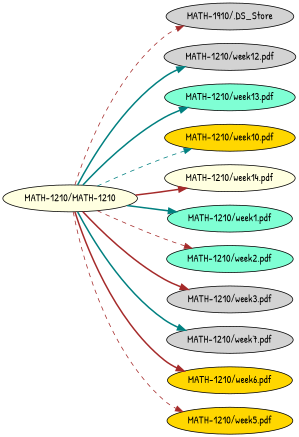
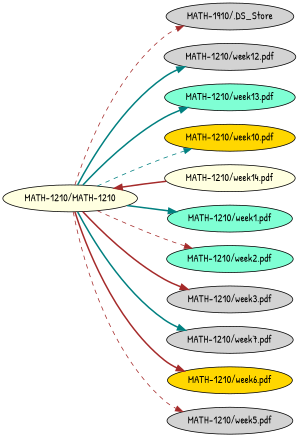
(157, 192) -> (144, 184)
(230, 421) -> (230, 421)
